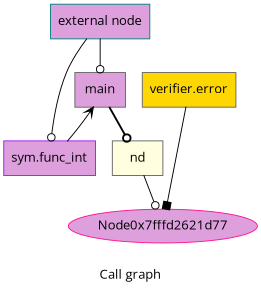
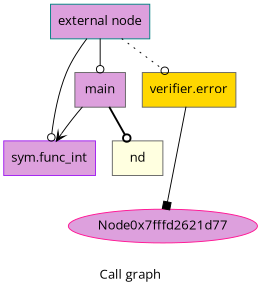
none -> (142, 53)
(78, 128) -> (72, 120)
(149, 188) -> none
